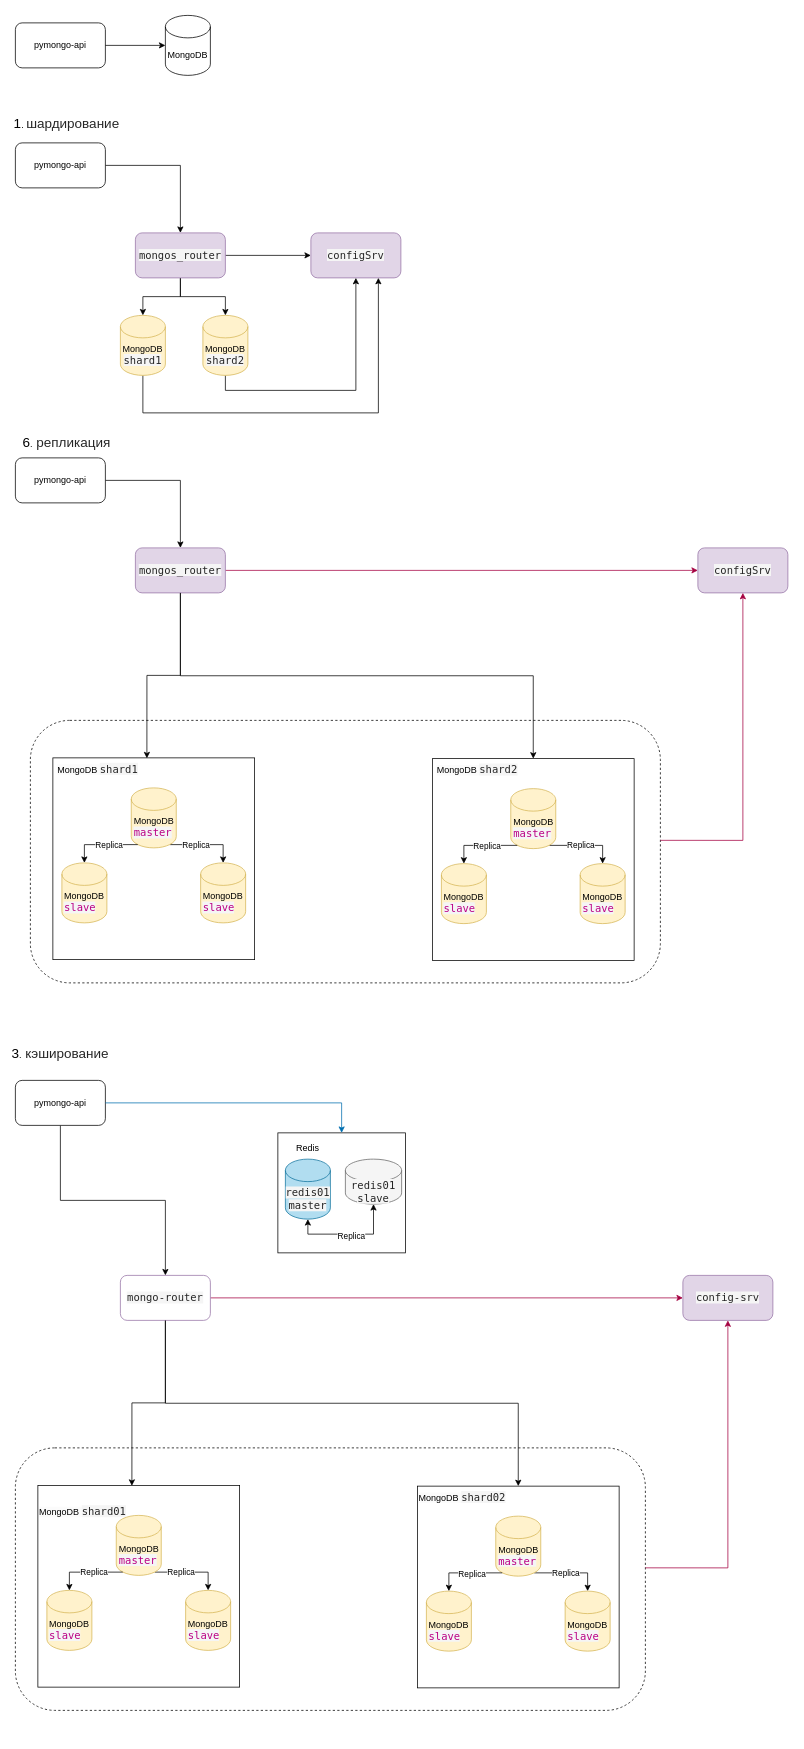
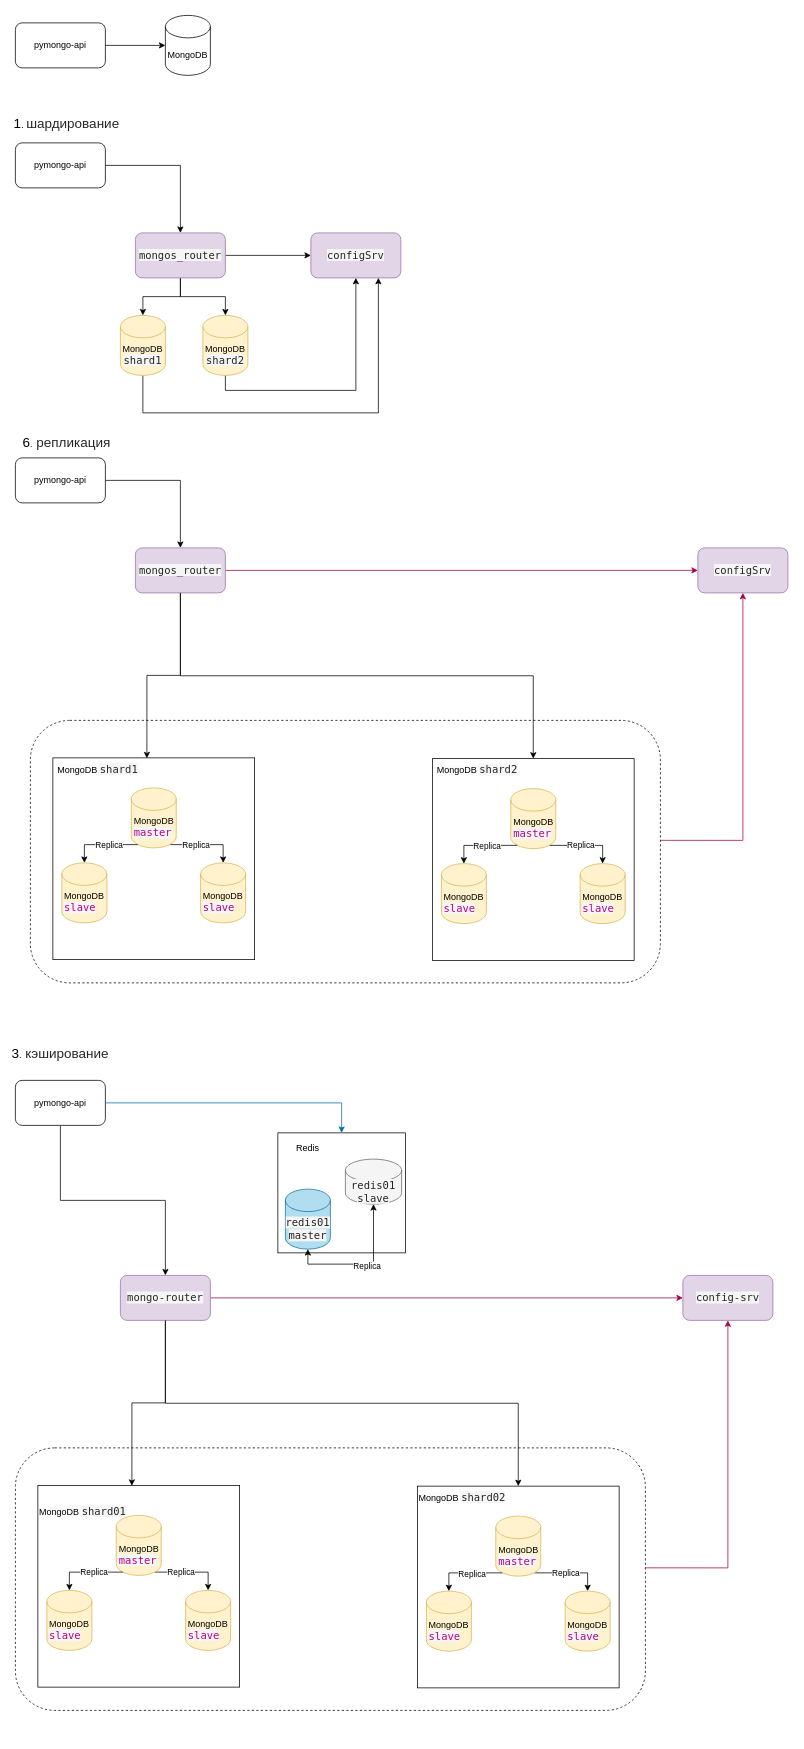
(308, 1189) -> (308, 1219)
(165, 1298) -> (165, 1298)
